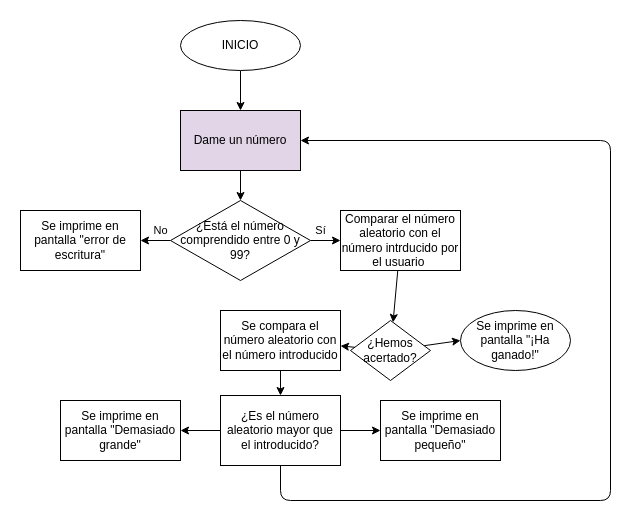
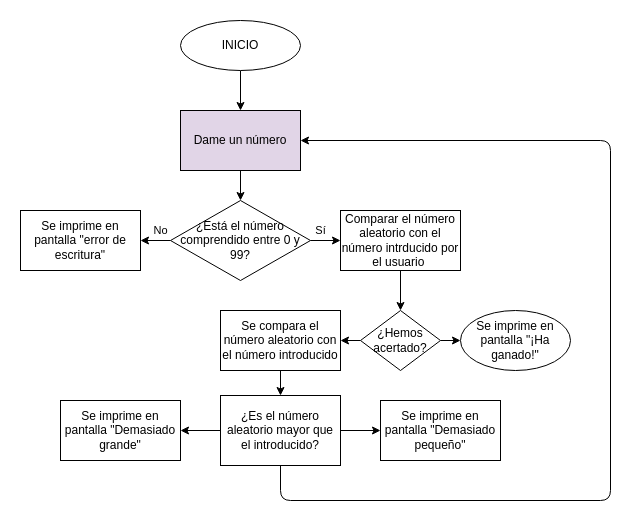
(391, 351) -> (401, 341)
